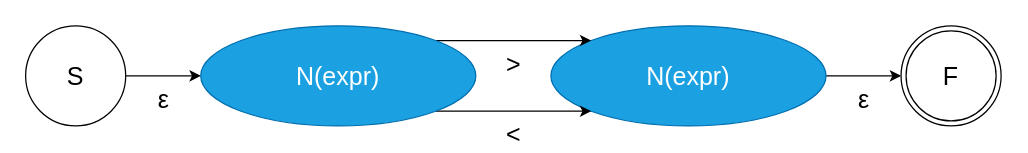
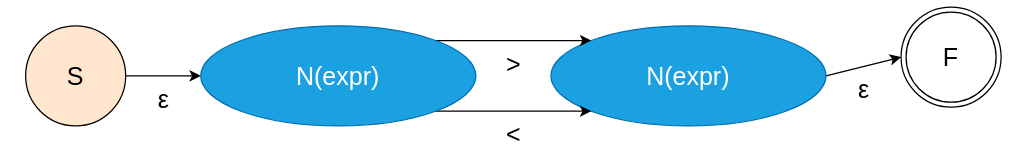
(76, 76) -> (76, 76)
(951, 76) -> (951, 57)
